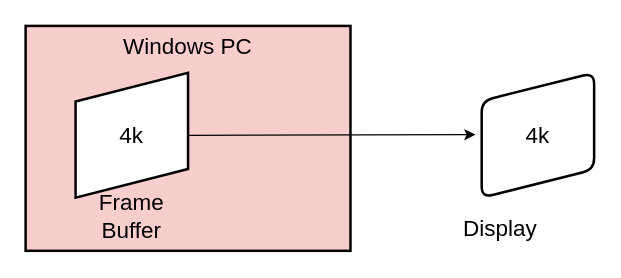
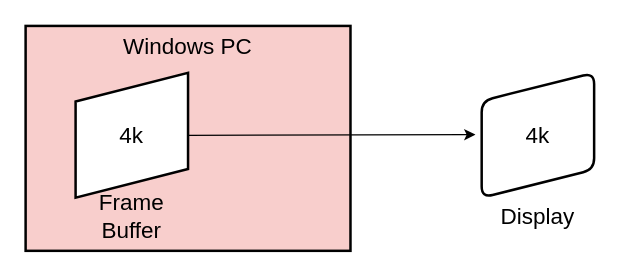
(501, 229) -> (538, 216)
